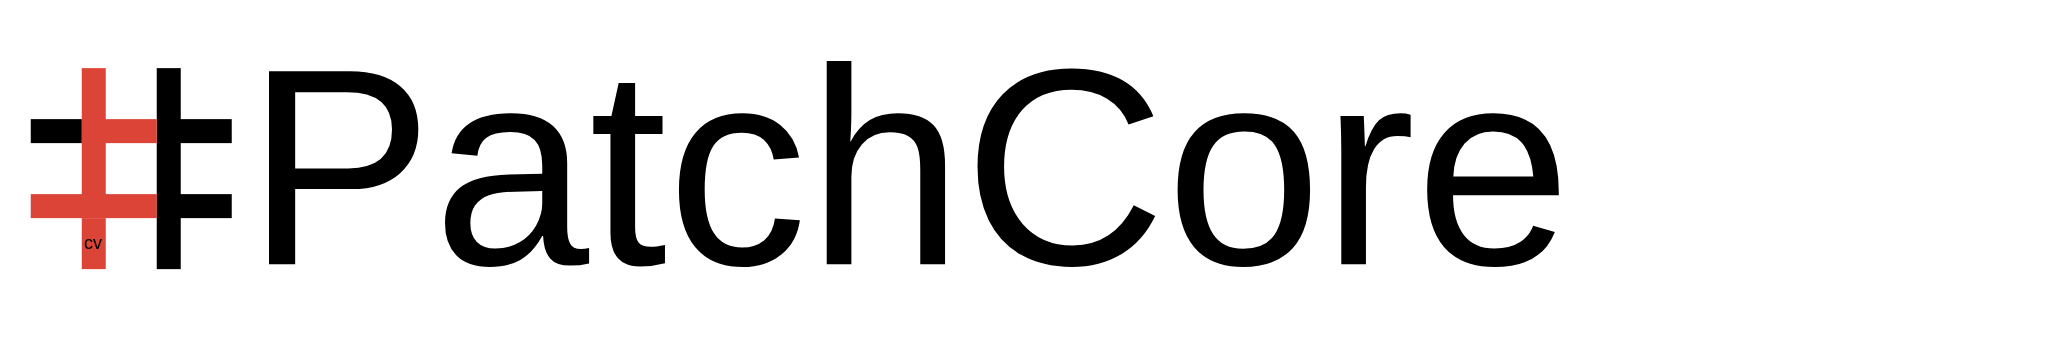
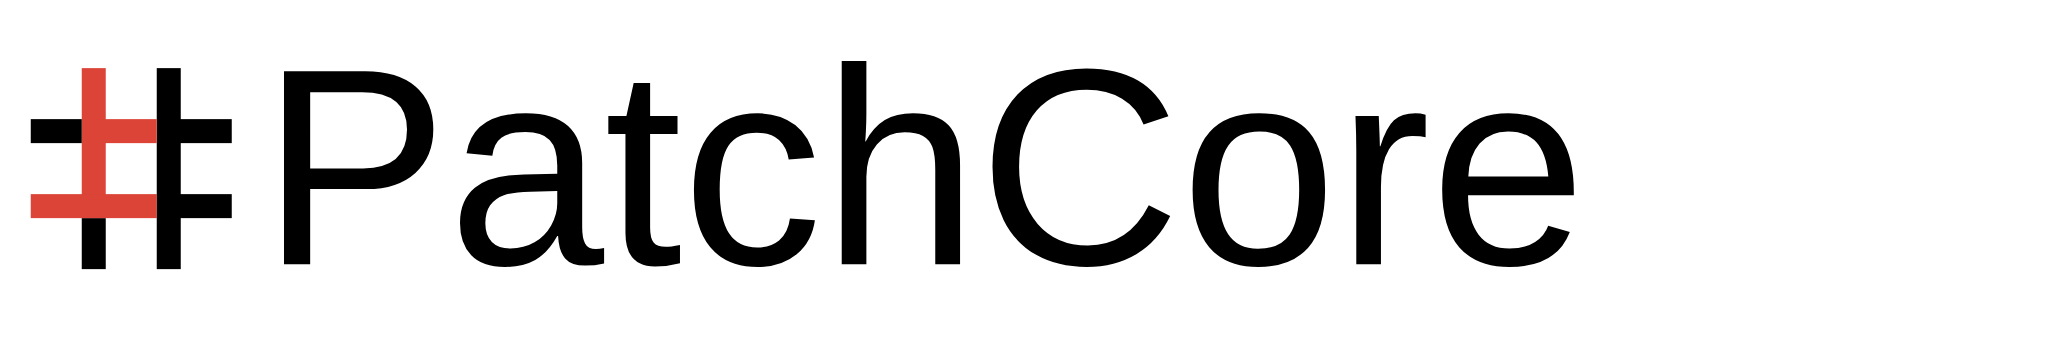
(1124, 168) -> (1139, 168)
(94, 243) -> (94, 243)
